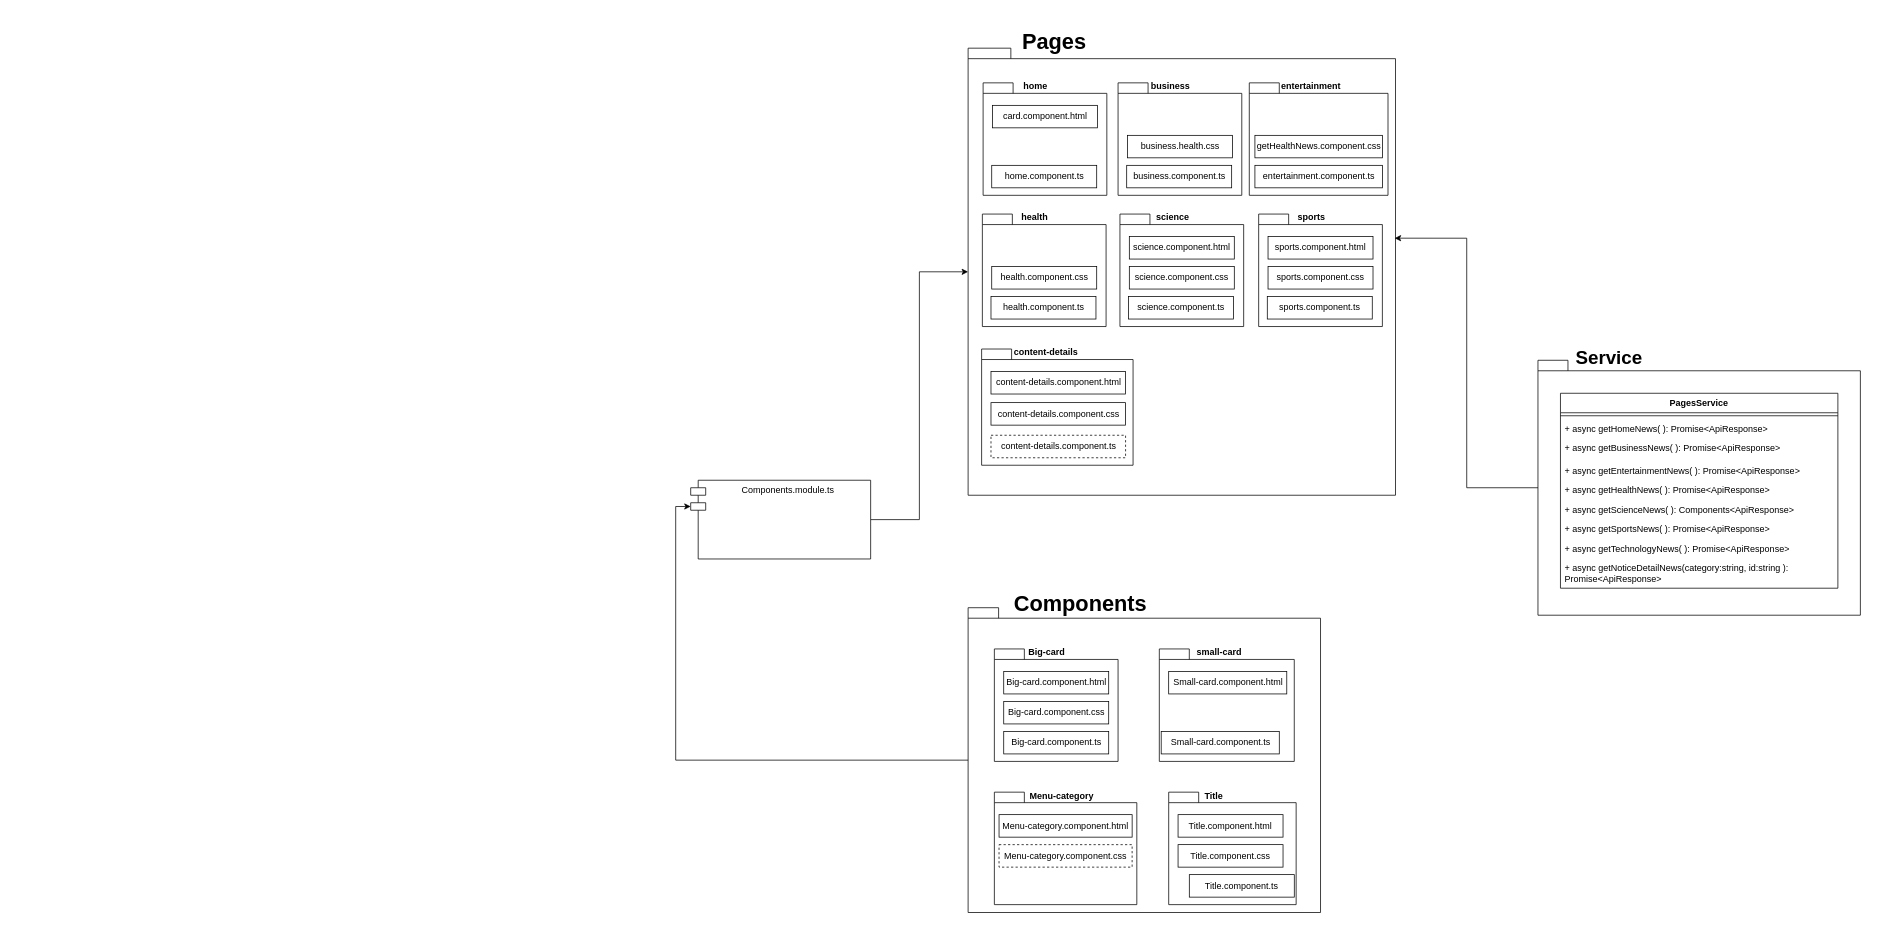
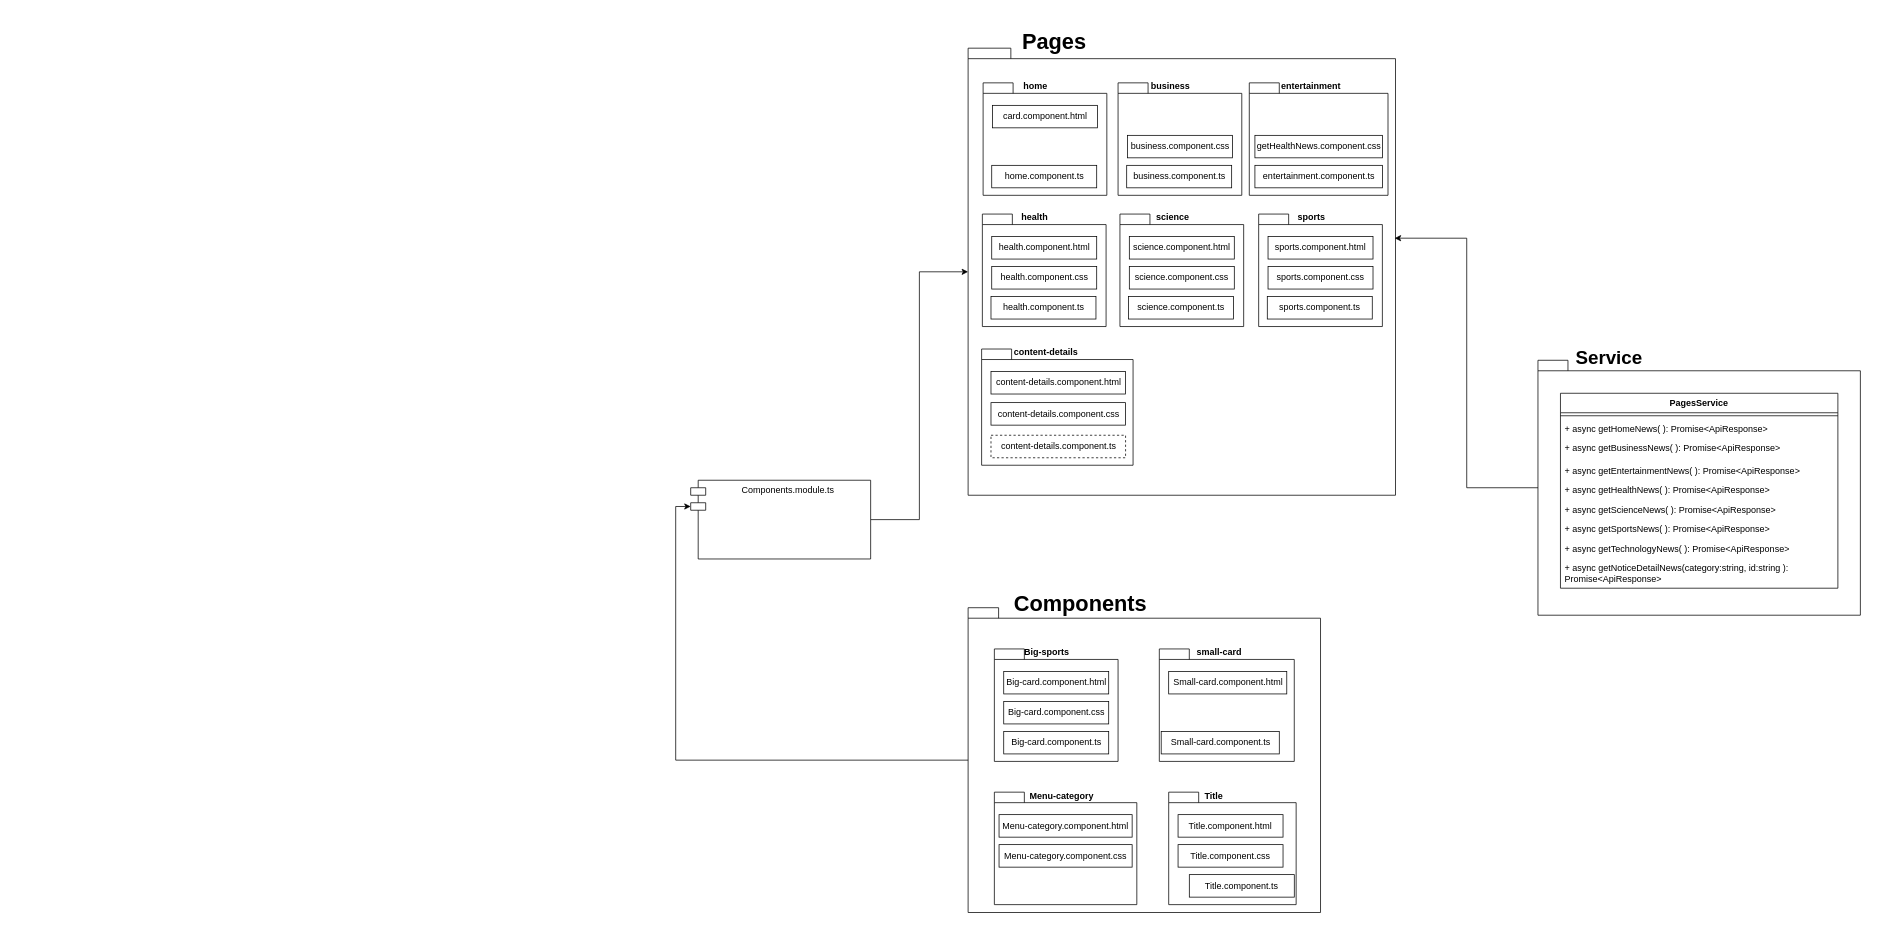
(1180, 147) -> (1180, 147)
none -> (1044, 248)
(1683, 511) -> (1674, 511)
(1047, 653) -> (1047, 653)
(1065, 856) -> (1065, 856)
